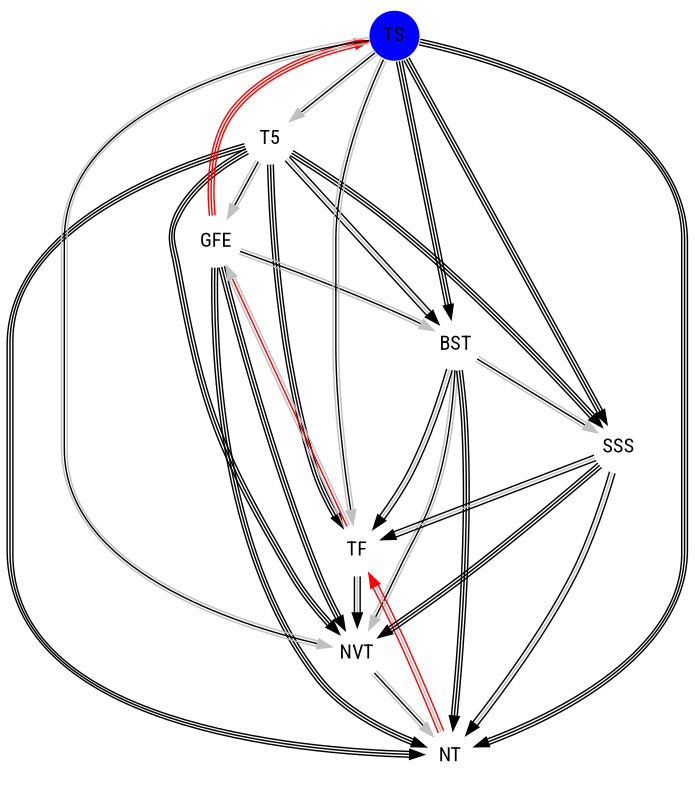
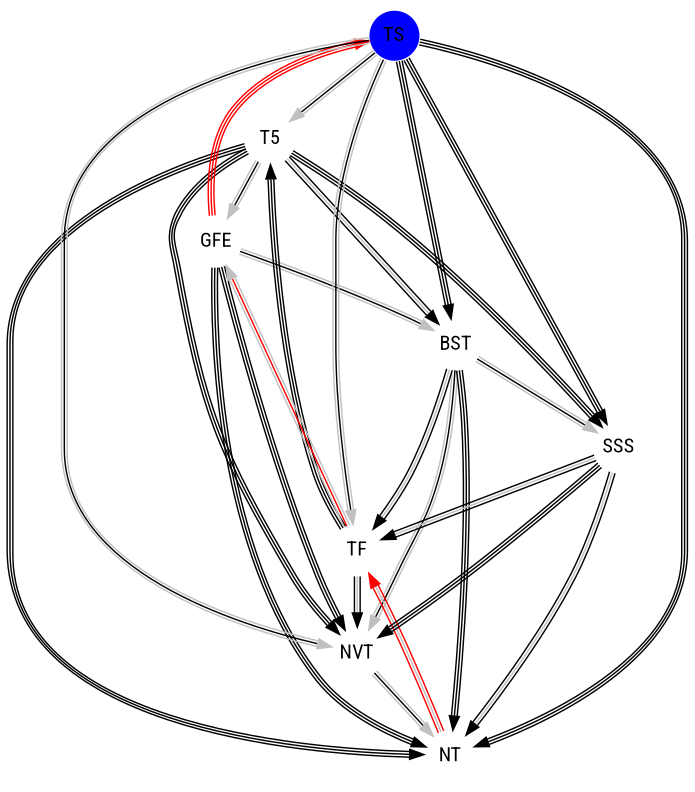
(286, 344) -> (289, 358)
